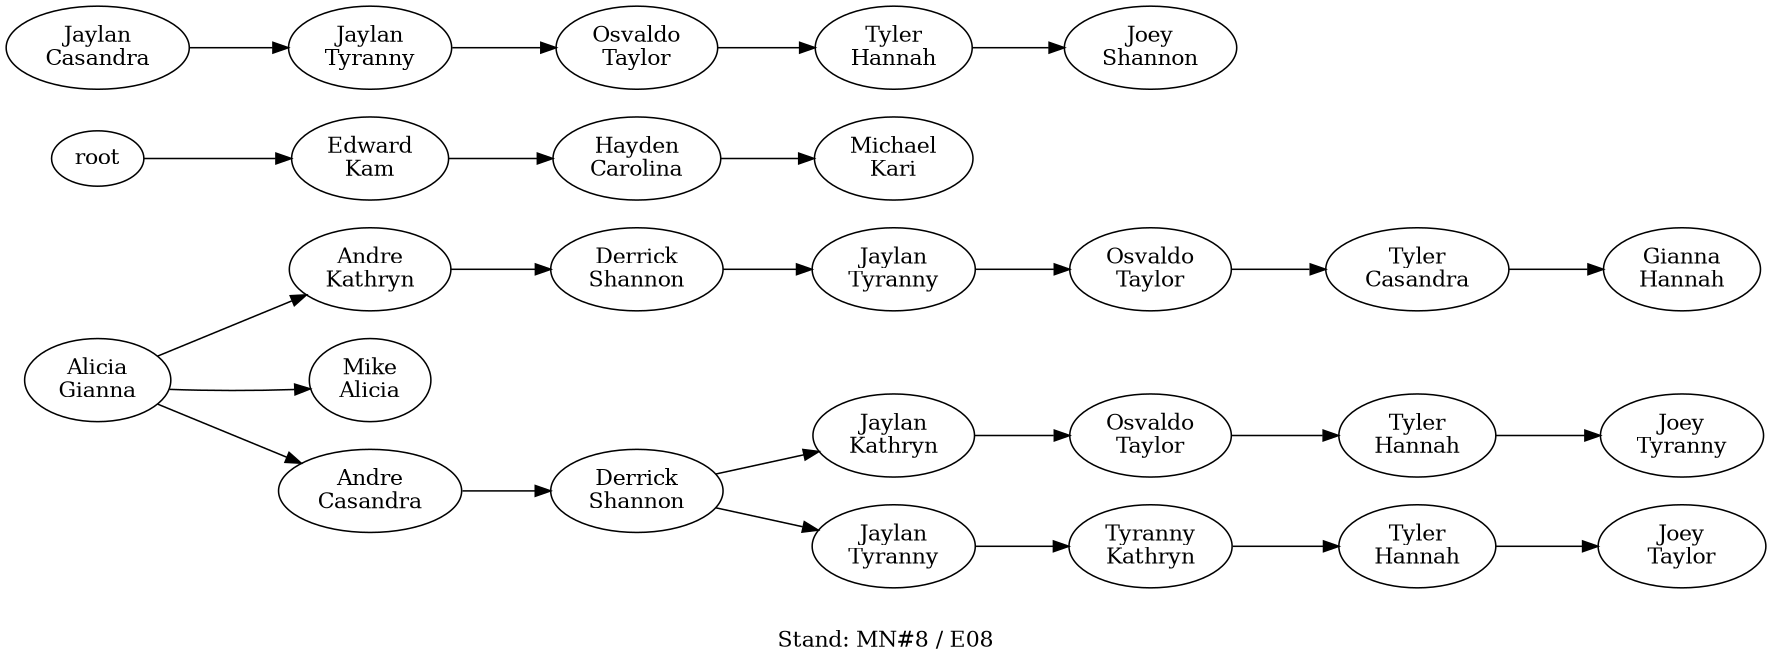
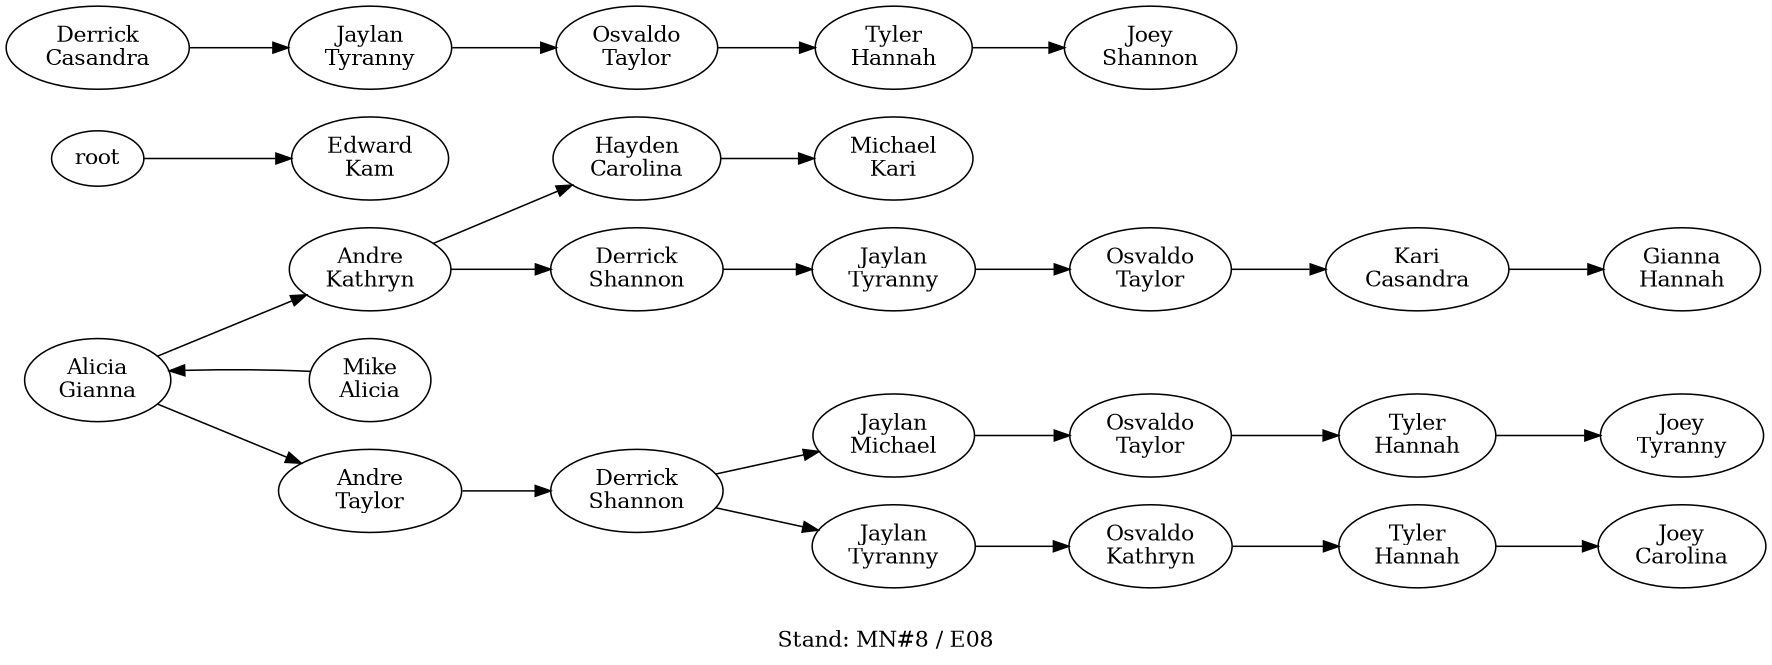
(98, 48) -> (98, 48)
(493, 159) -> (496, 217)
(1417, 269) -> (1417, 269)
(232, 390) -> (248, 370)
(894, 436) -> (894, 436)
(370, 491) -> (370, 491)
(1151, 546) -> (1151, 546)
(1682, 546) -> (1682, 546)
